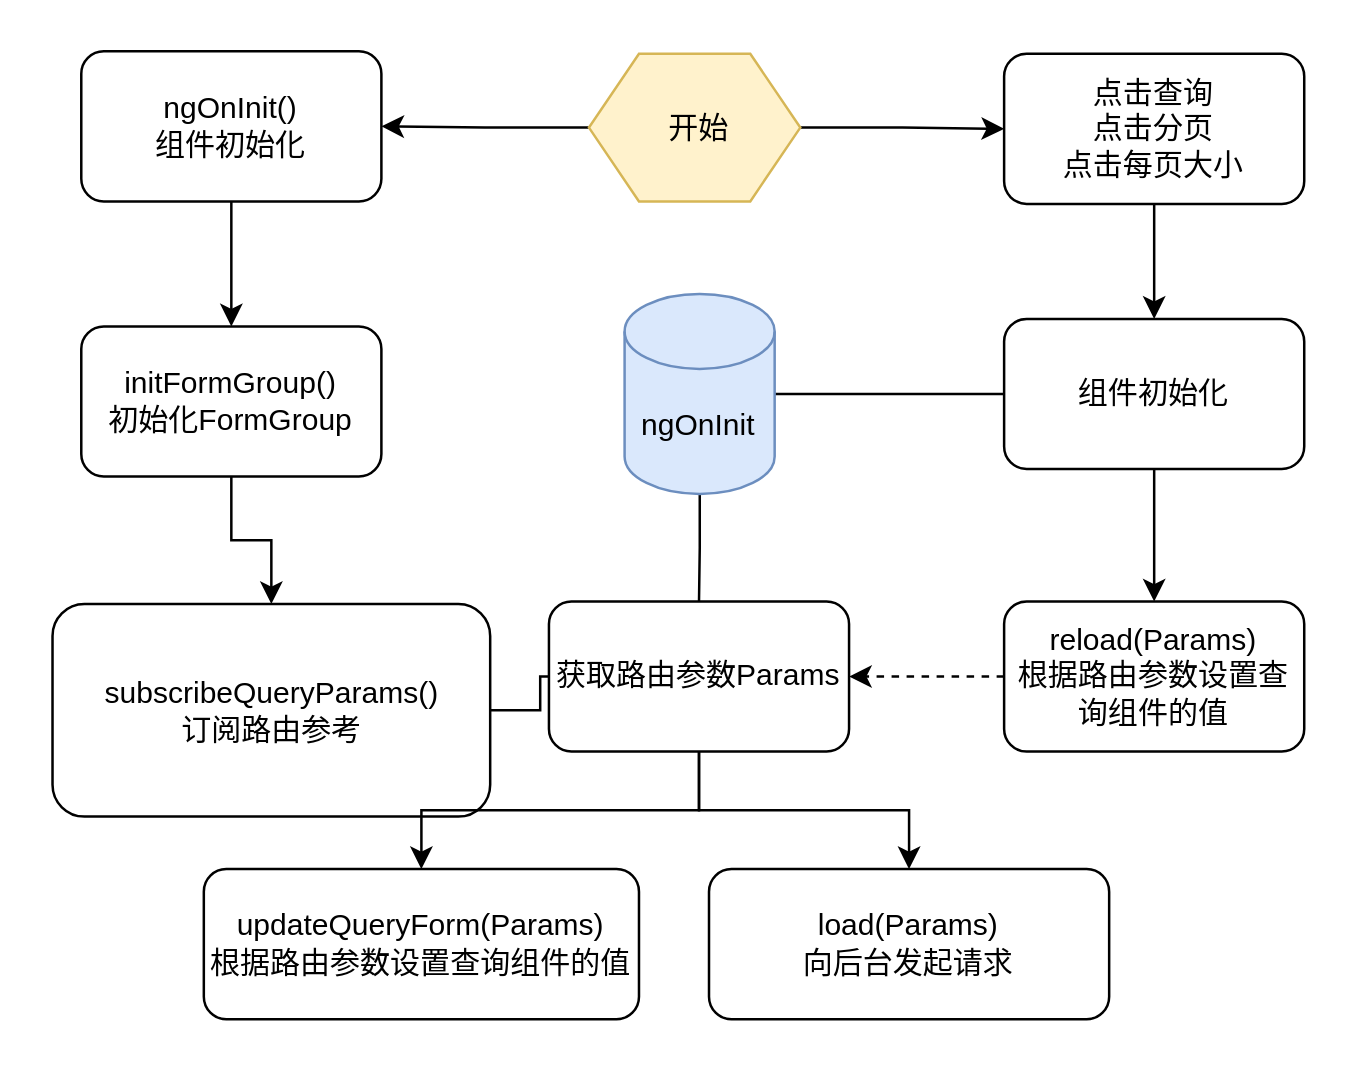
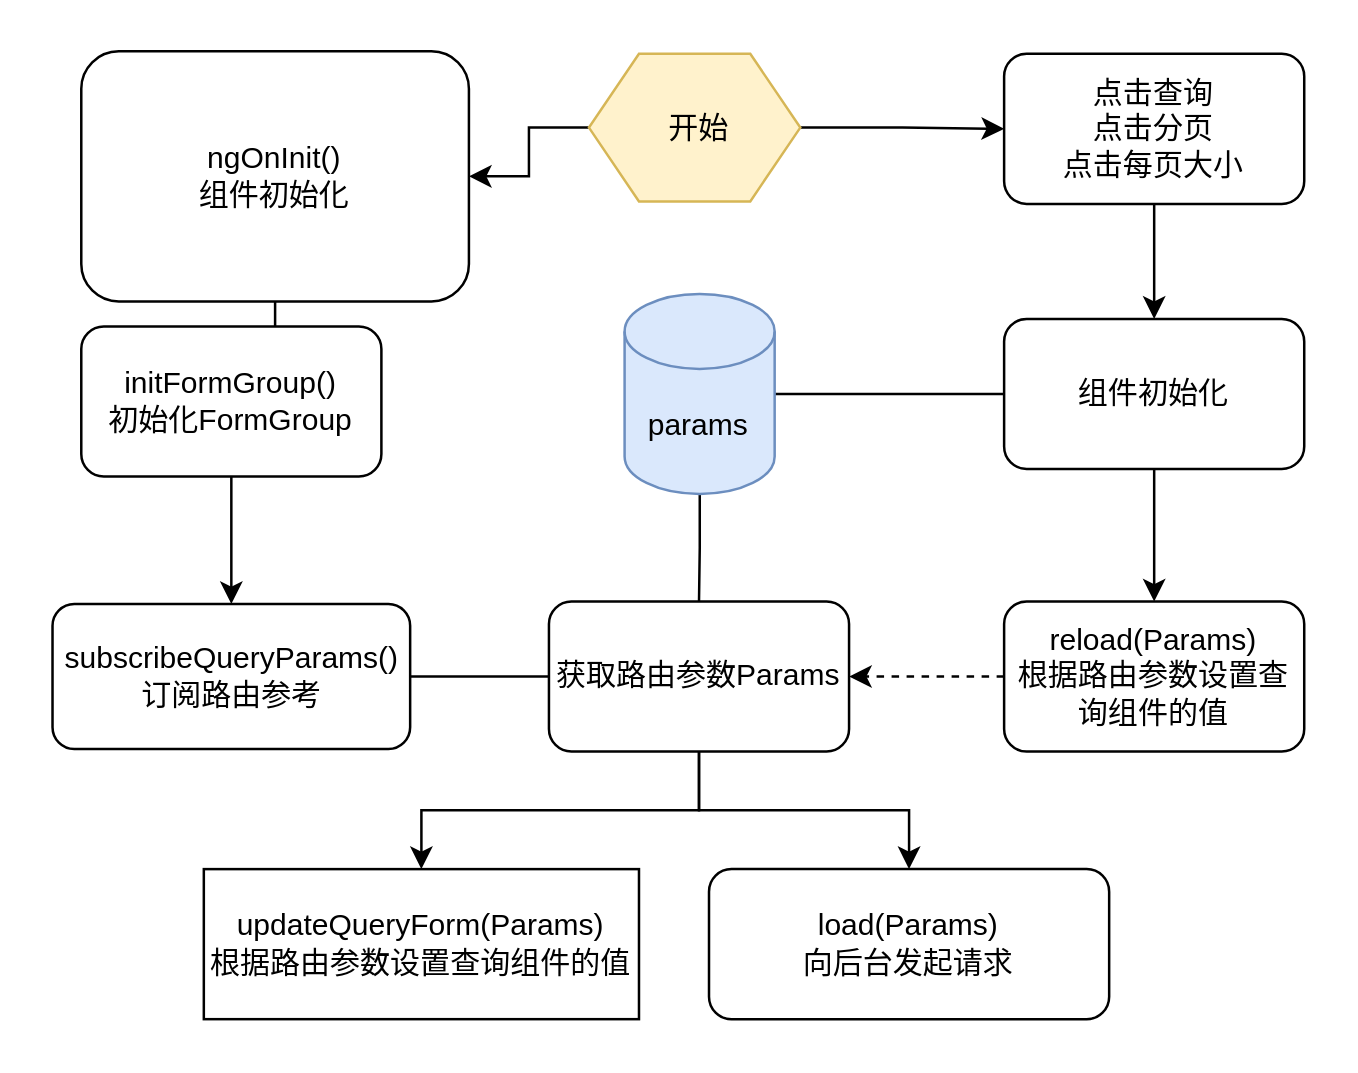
(231, 126) -> (275, 176)
(699, 426) -> (699, 426)
(271, 710) -> (231, 676)
(421, 944) -> (421, 944)
